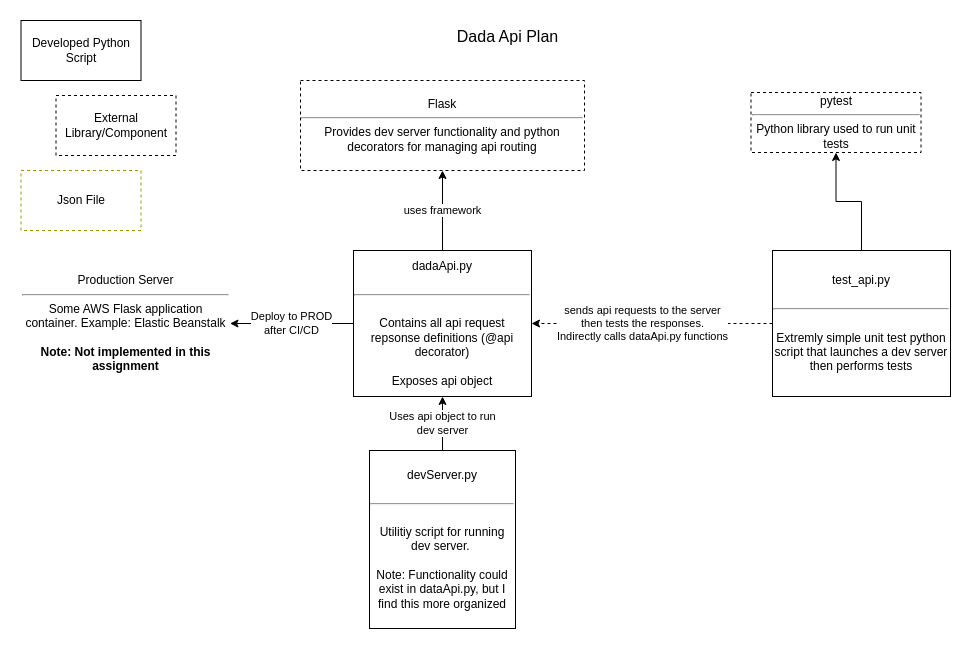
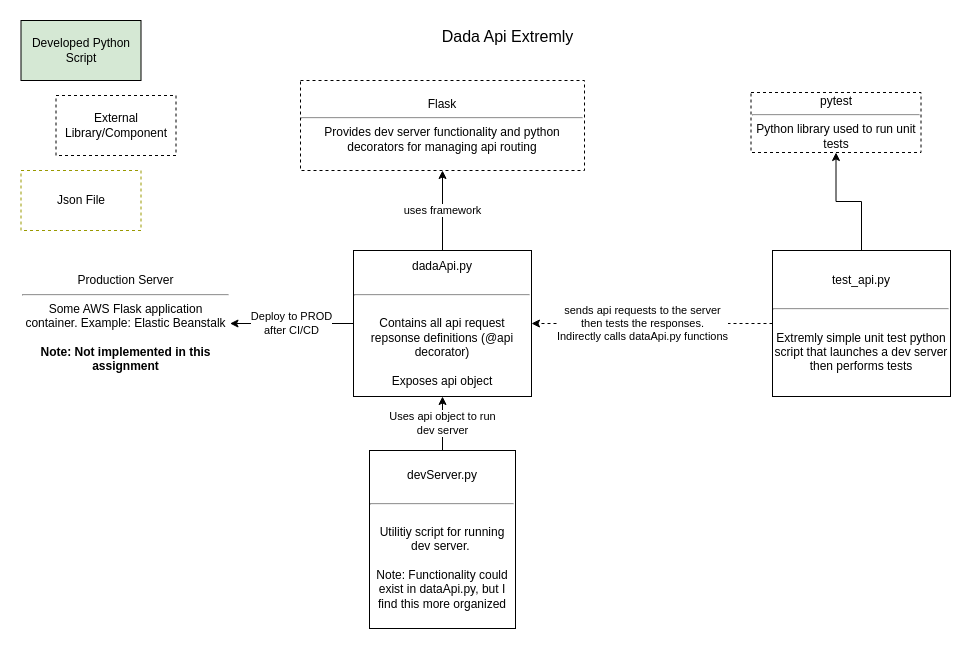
(508, 37) -> (508, 37)
(81, 51) -> (81, 51)
